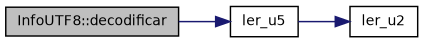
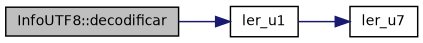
(264, 22) -> (264, 22)
(384, 22) -> (384, 22)
